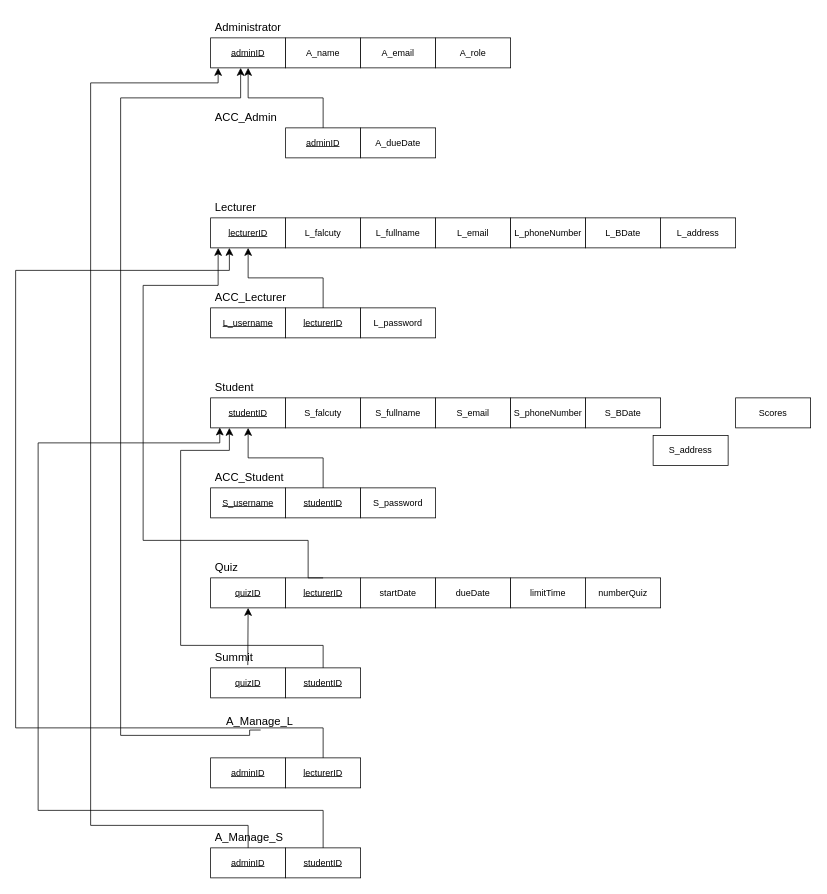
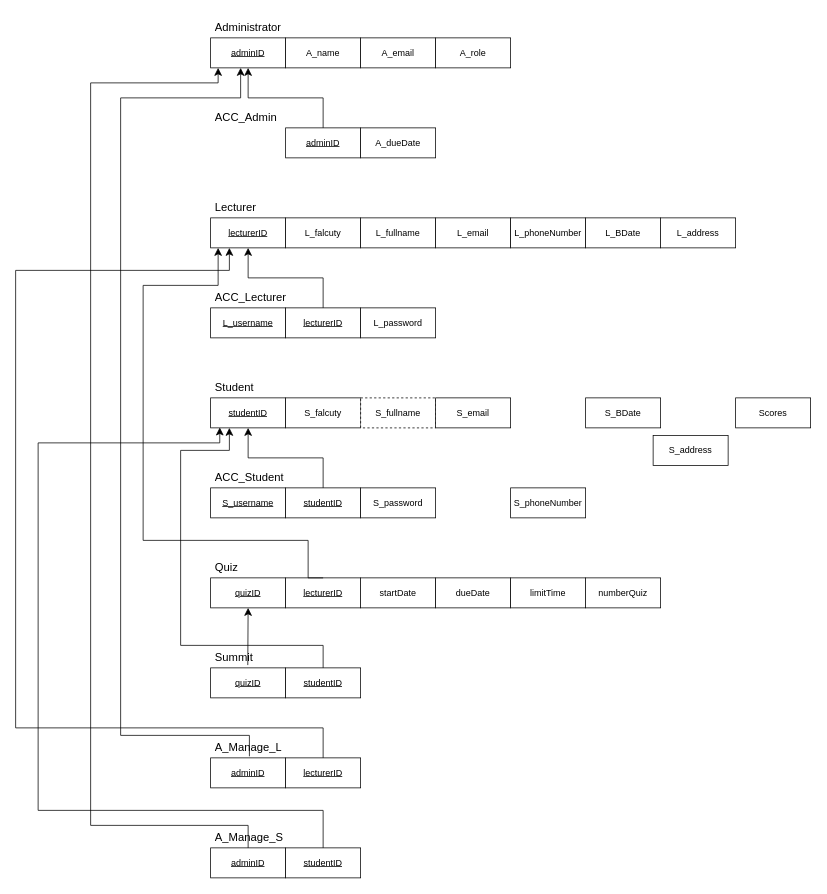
(398, 413) -> (398, 413)
(548, 413) -> (548, 503)
(267, 720) -> (255, 747)
